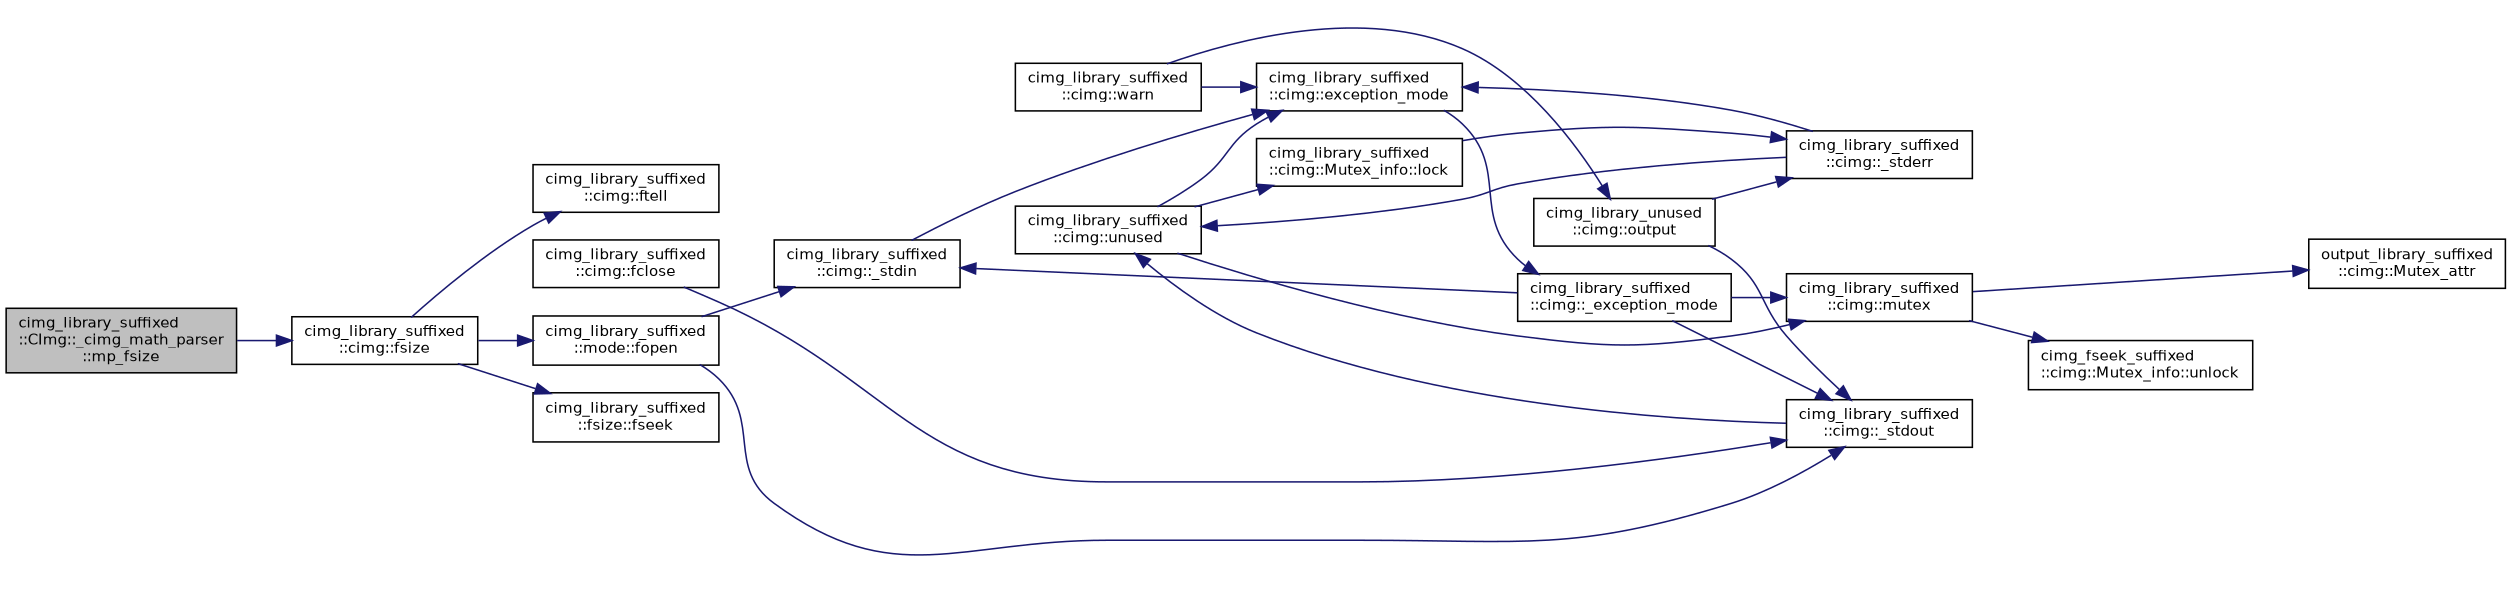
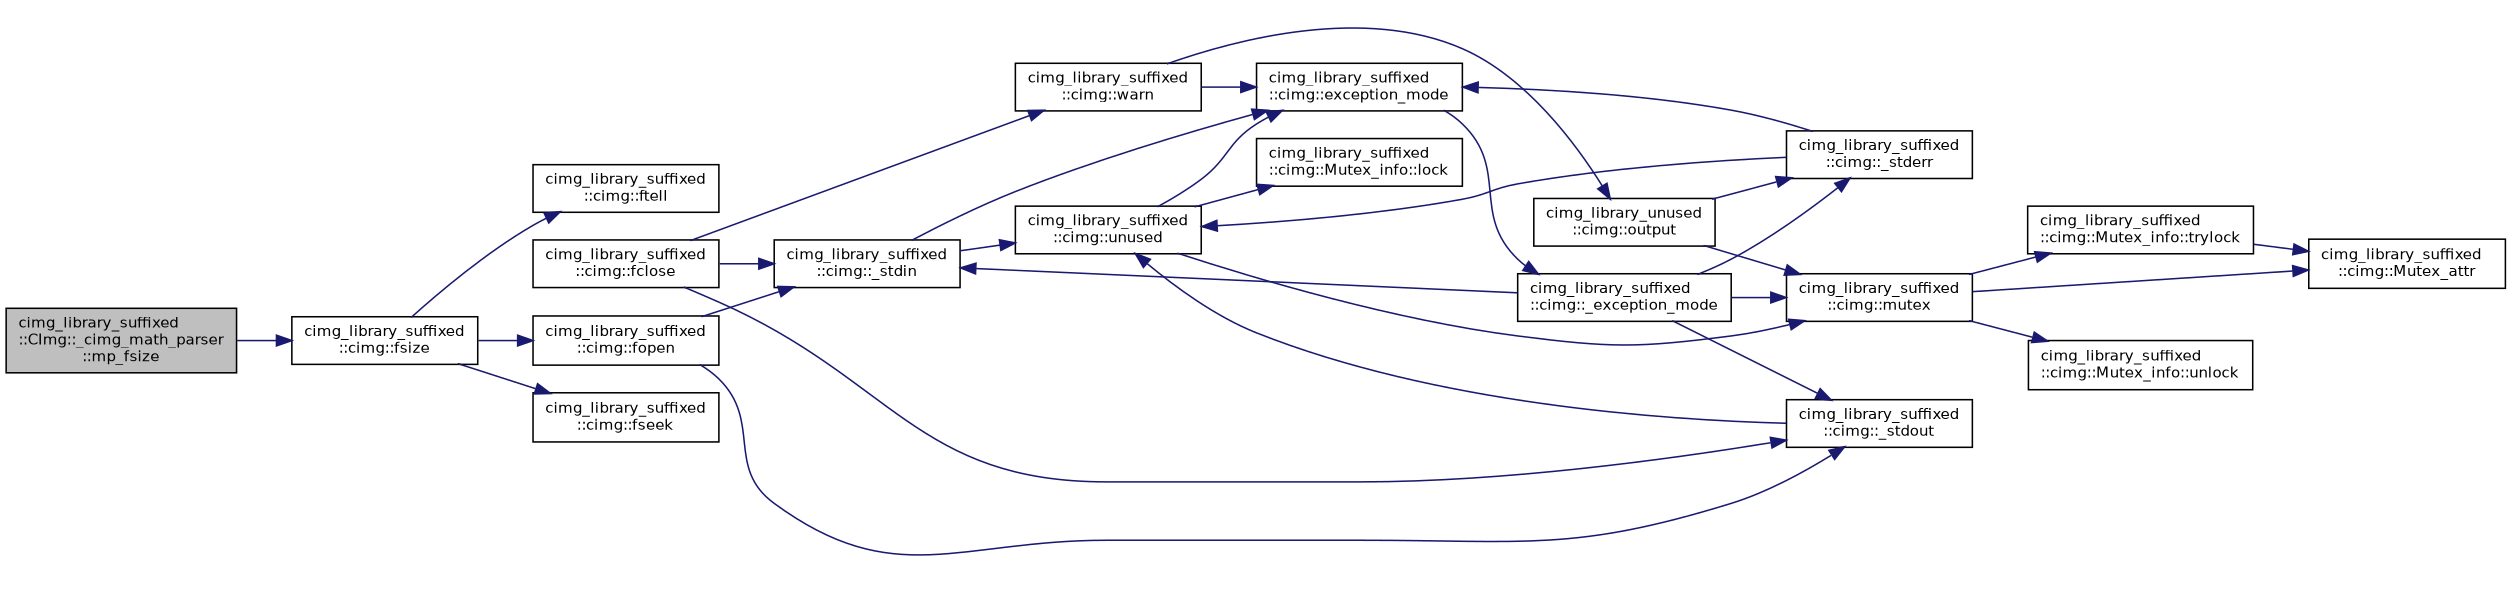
(1616, 127) -> (1771, 236)
none -> (860, 178)
none -> (2141, 230)
none -> (980, 248)
none -> (739, 264)
(2407, 264) -> (2407, 264)
(1773, 317) -> (1751, 260)
(626, 341) -> (626, 341)
(2141, 365) -> (2141, 365)
(626, 417) -> (626, 417)
